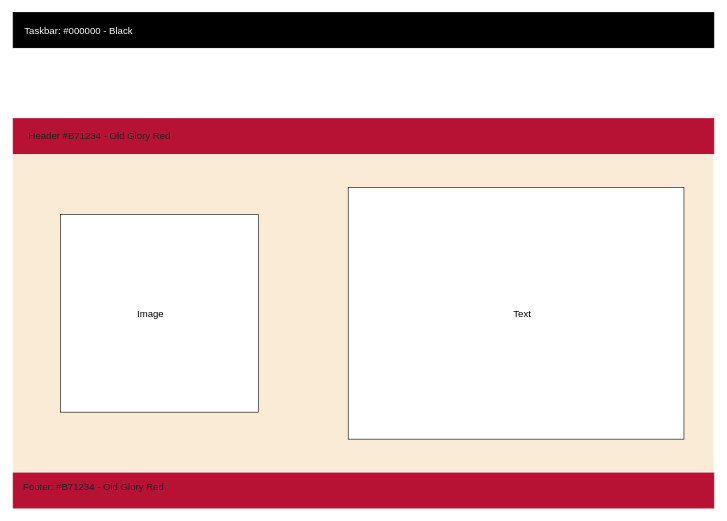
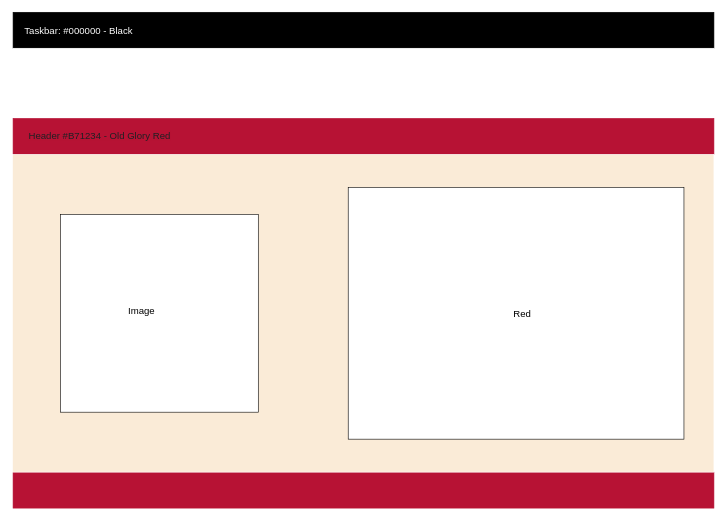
(150, 314) -> (141, 311)
(523, 314) -> (523, 314)
(93, 491) -> none
